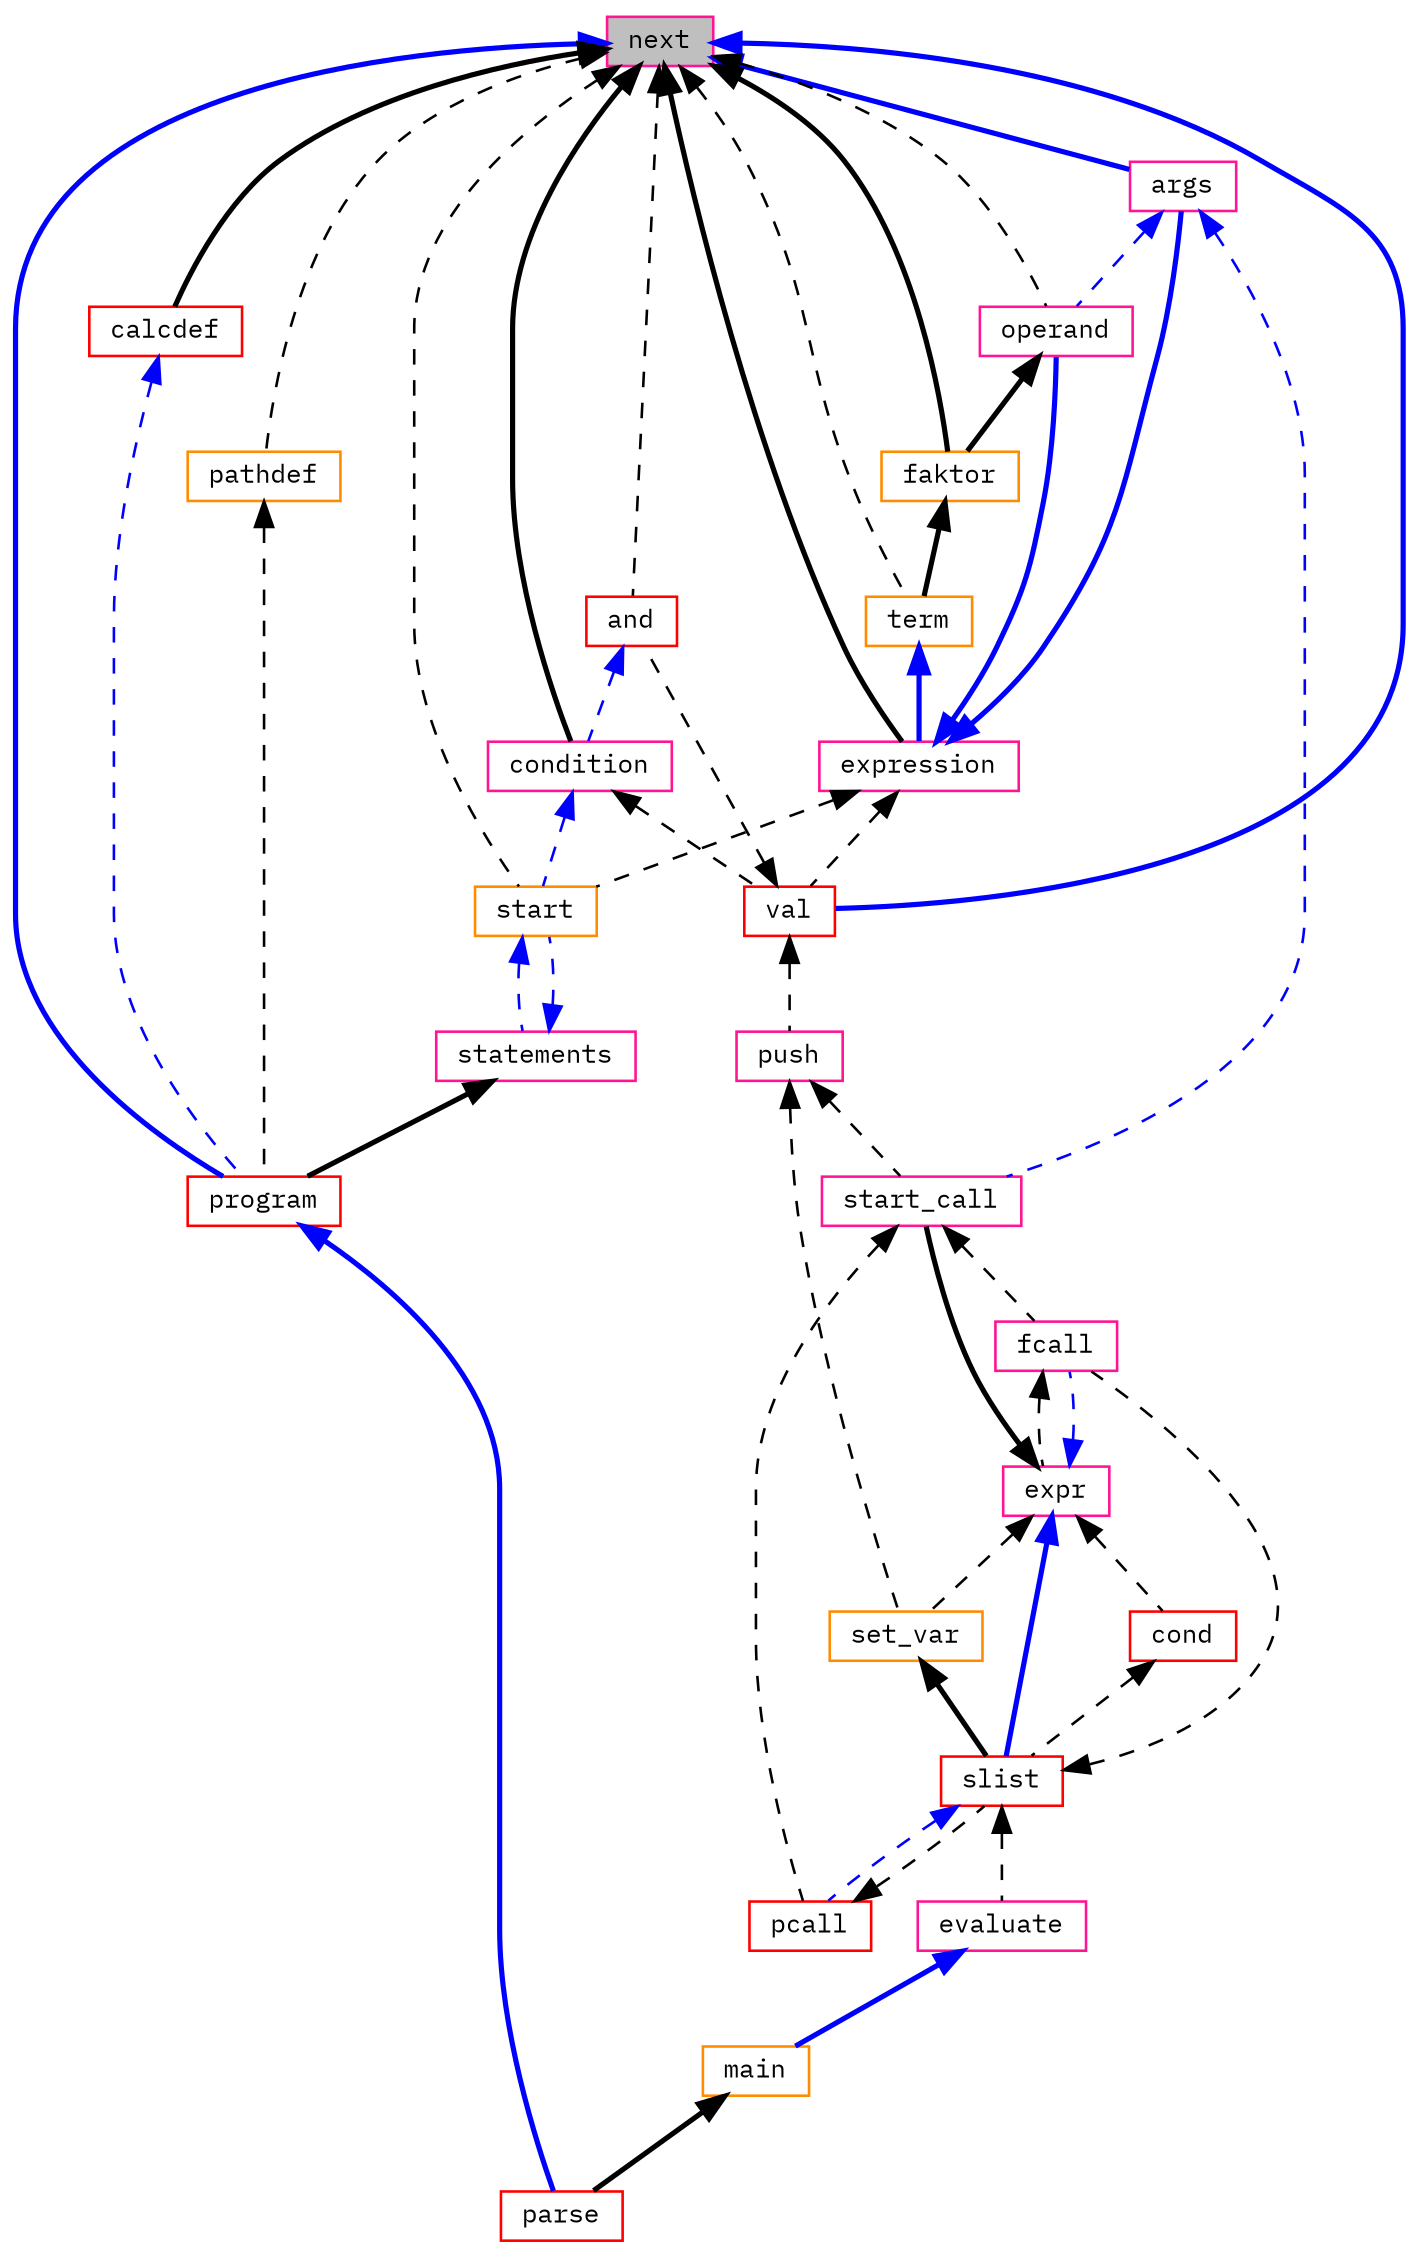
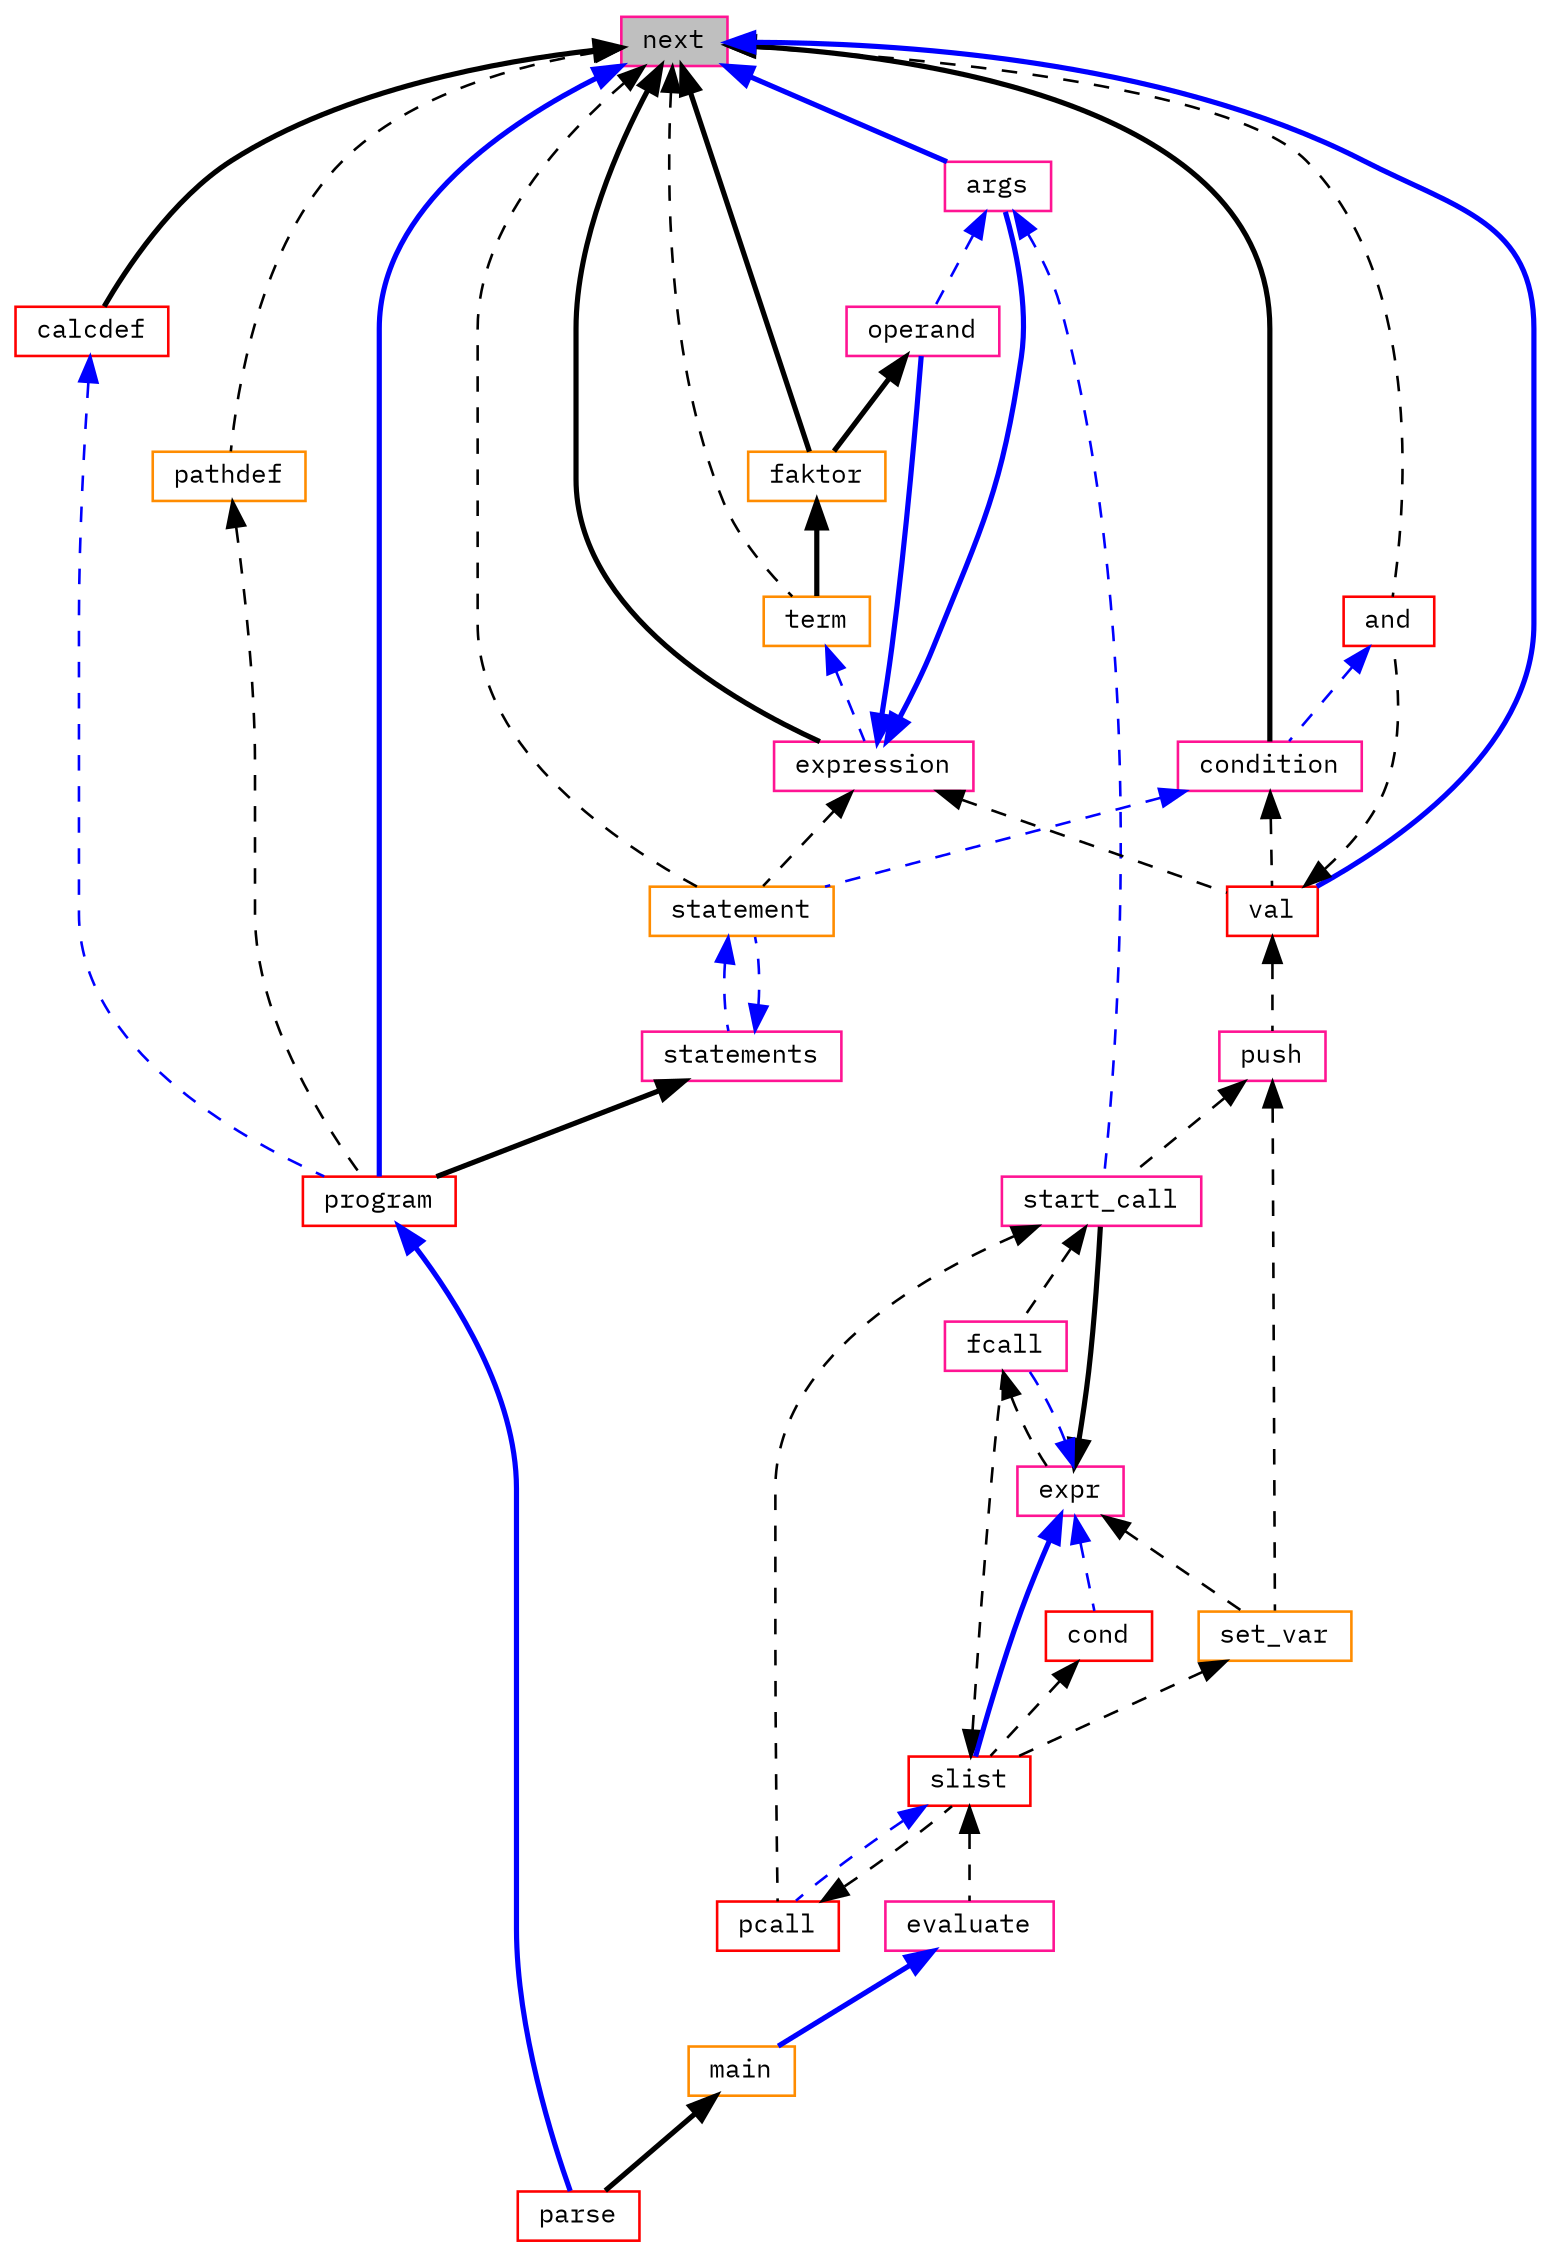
(924, 147) -> none
(919, 707) -> (850, 706)
(536, 911) -> (742, 911)
(1129, 1574) -> (1087, 1577)
(962, 1720) -> (1110, 1714)
